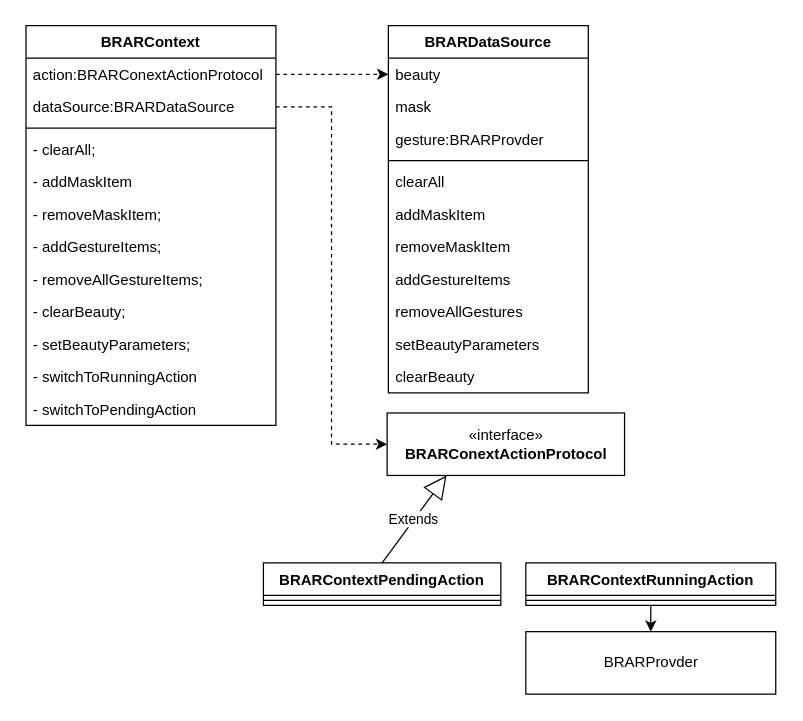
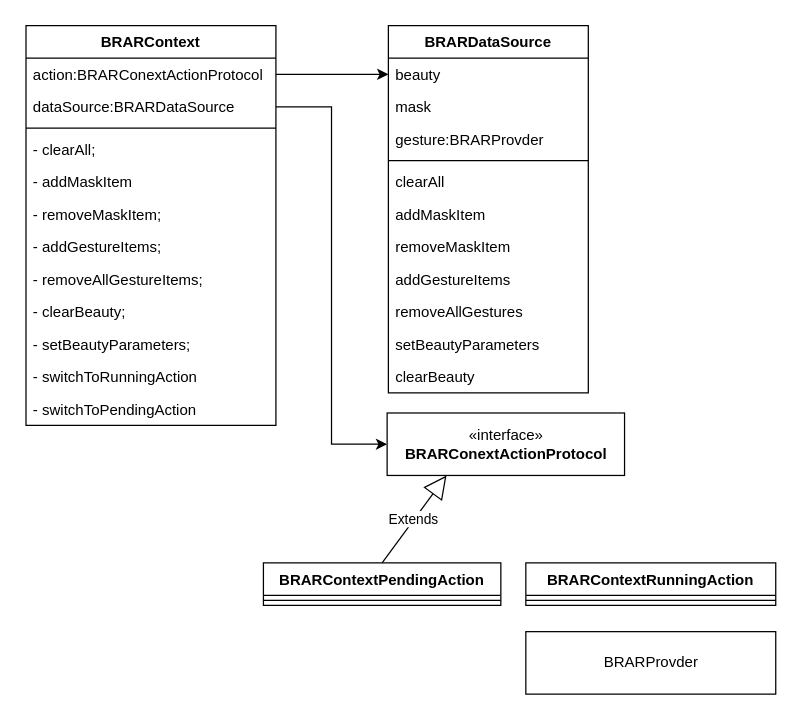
(329, 74) -> (329, 74)
(331, 272) -> (331, 272)
(651, 616) -> none
